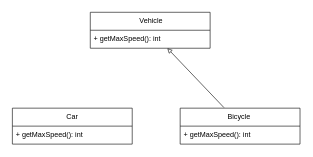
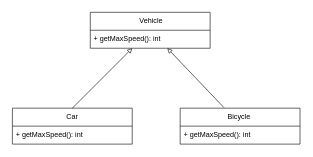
none -> (100, 80)
